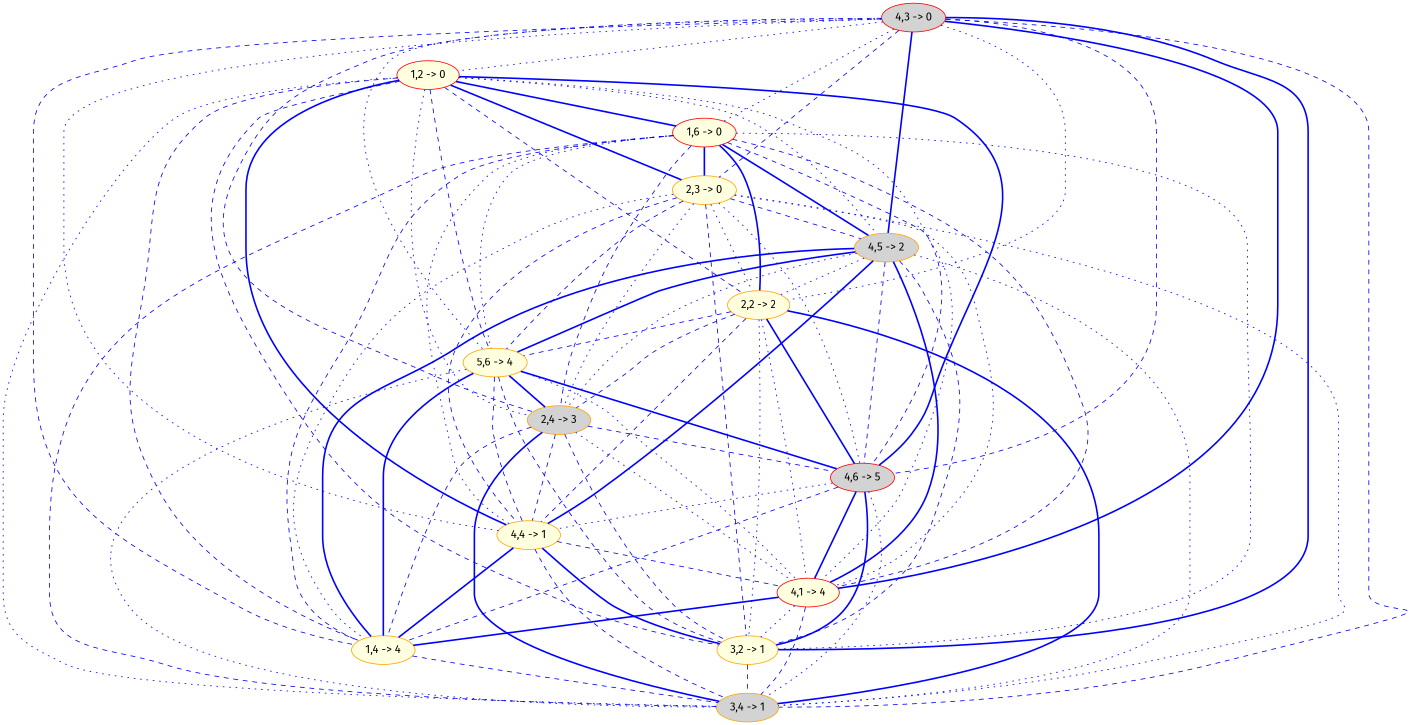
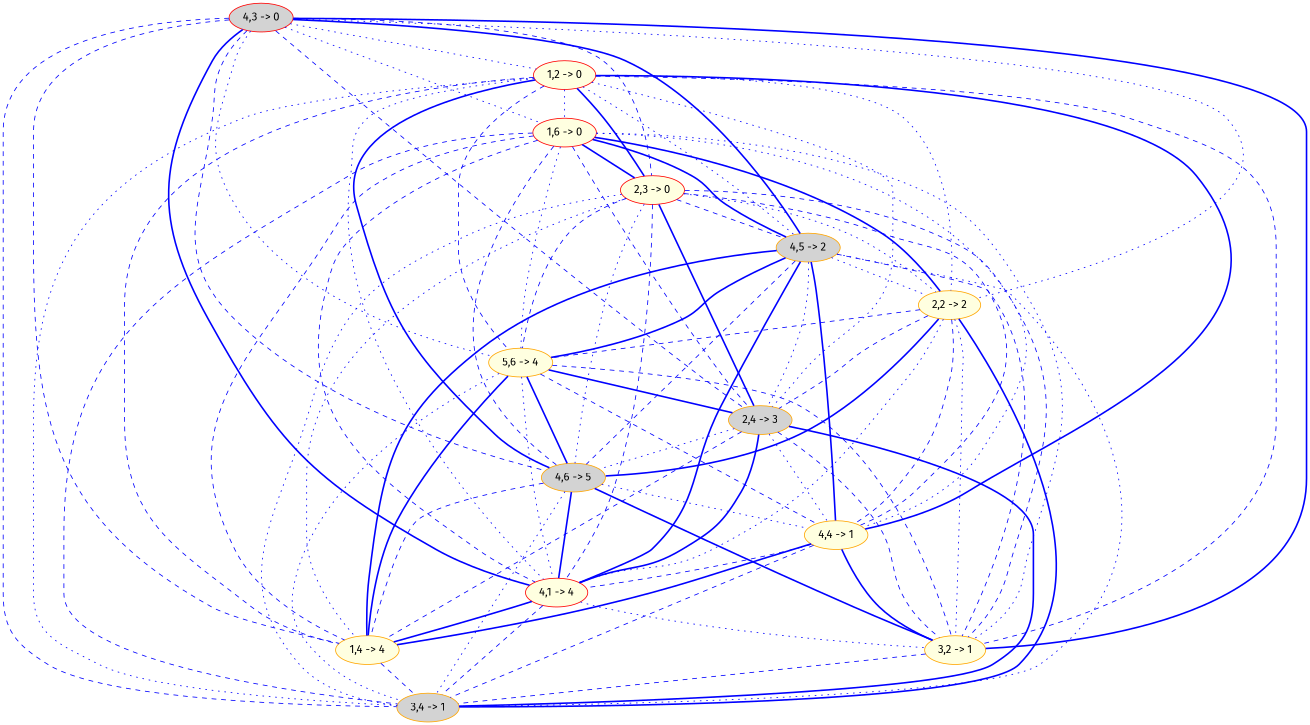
(130, 91) -> none
(566, 104) -> (565, 104)
(593, 190) -> (844, 94)
(704, 190) -> (652, 190)
(621, 300) -> (709, 310)
(984, 341) -> (635, 398)
(711, 449) -> (667, 449)
(862, 478) -> (573, 478)
(543, 482) -> (798, 478)
(678, 503) -> (692, 543)
